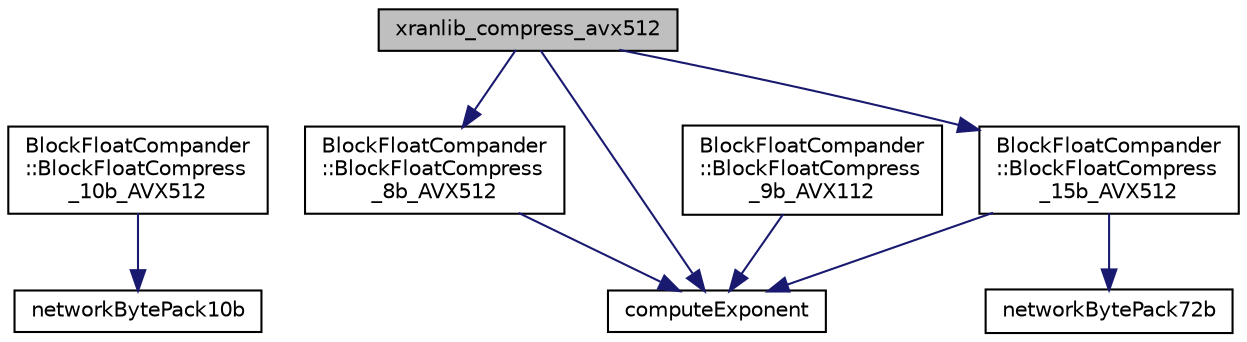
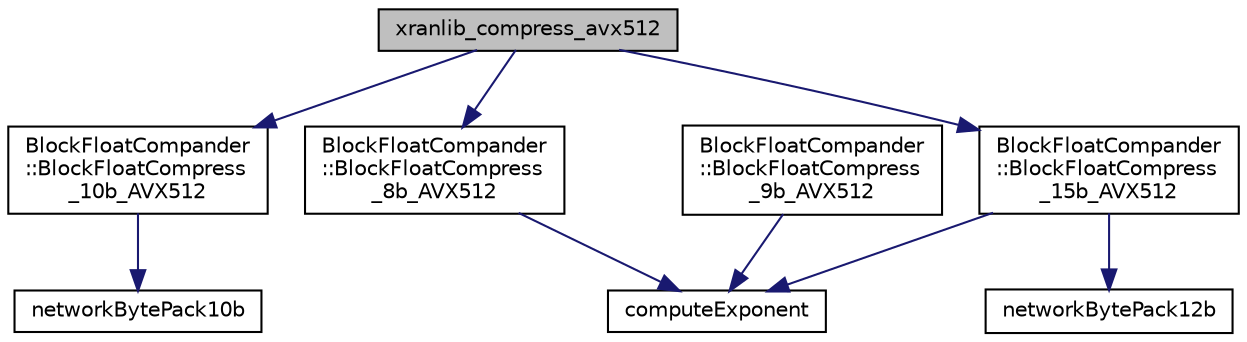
(617, 162) -> (376, 85)
(812, 170) -> (812, 170)
(1109, 311) -> (1109, 311)
